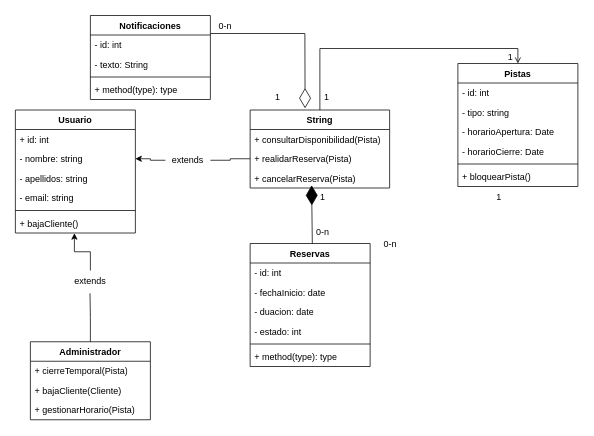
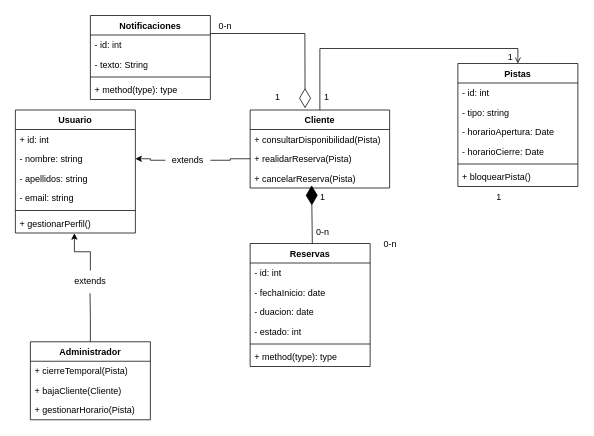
(320, 121) -> (320, 121)
(54, 224) -> (63, 224)
